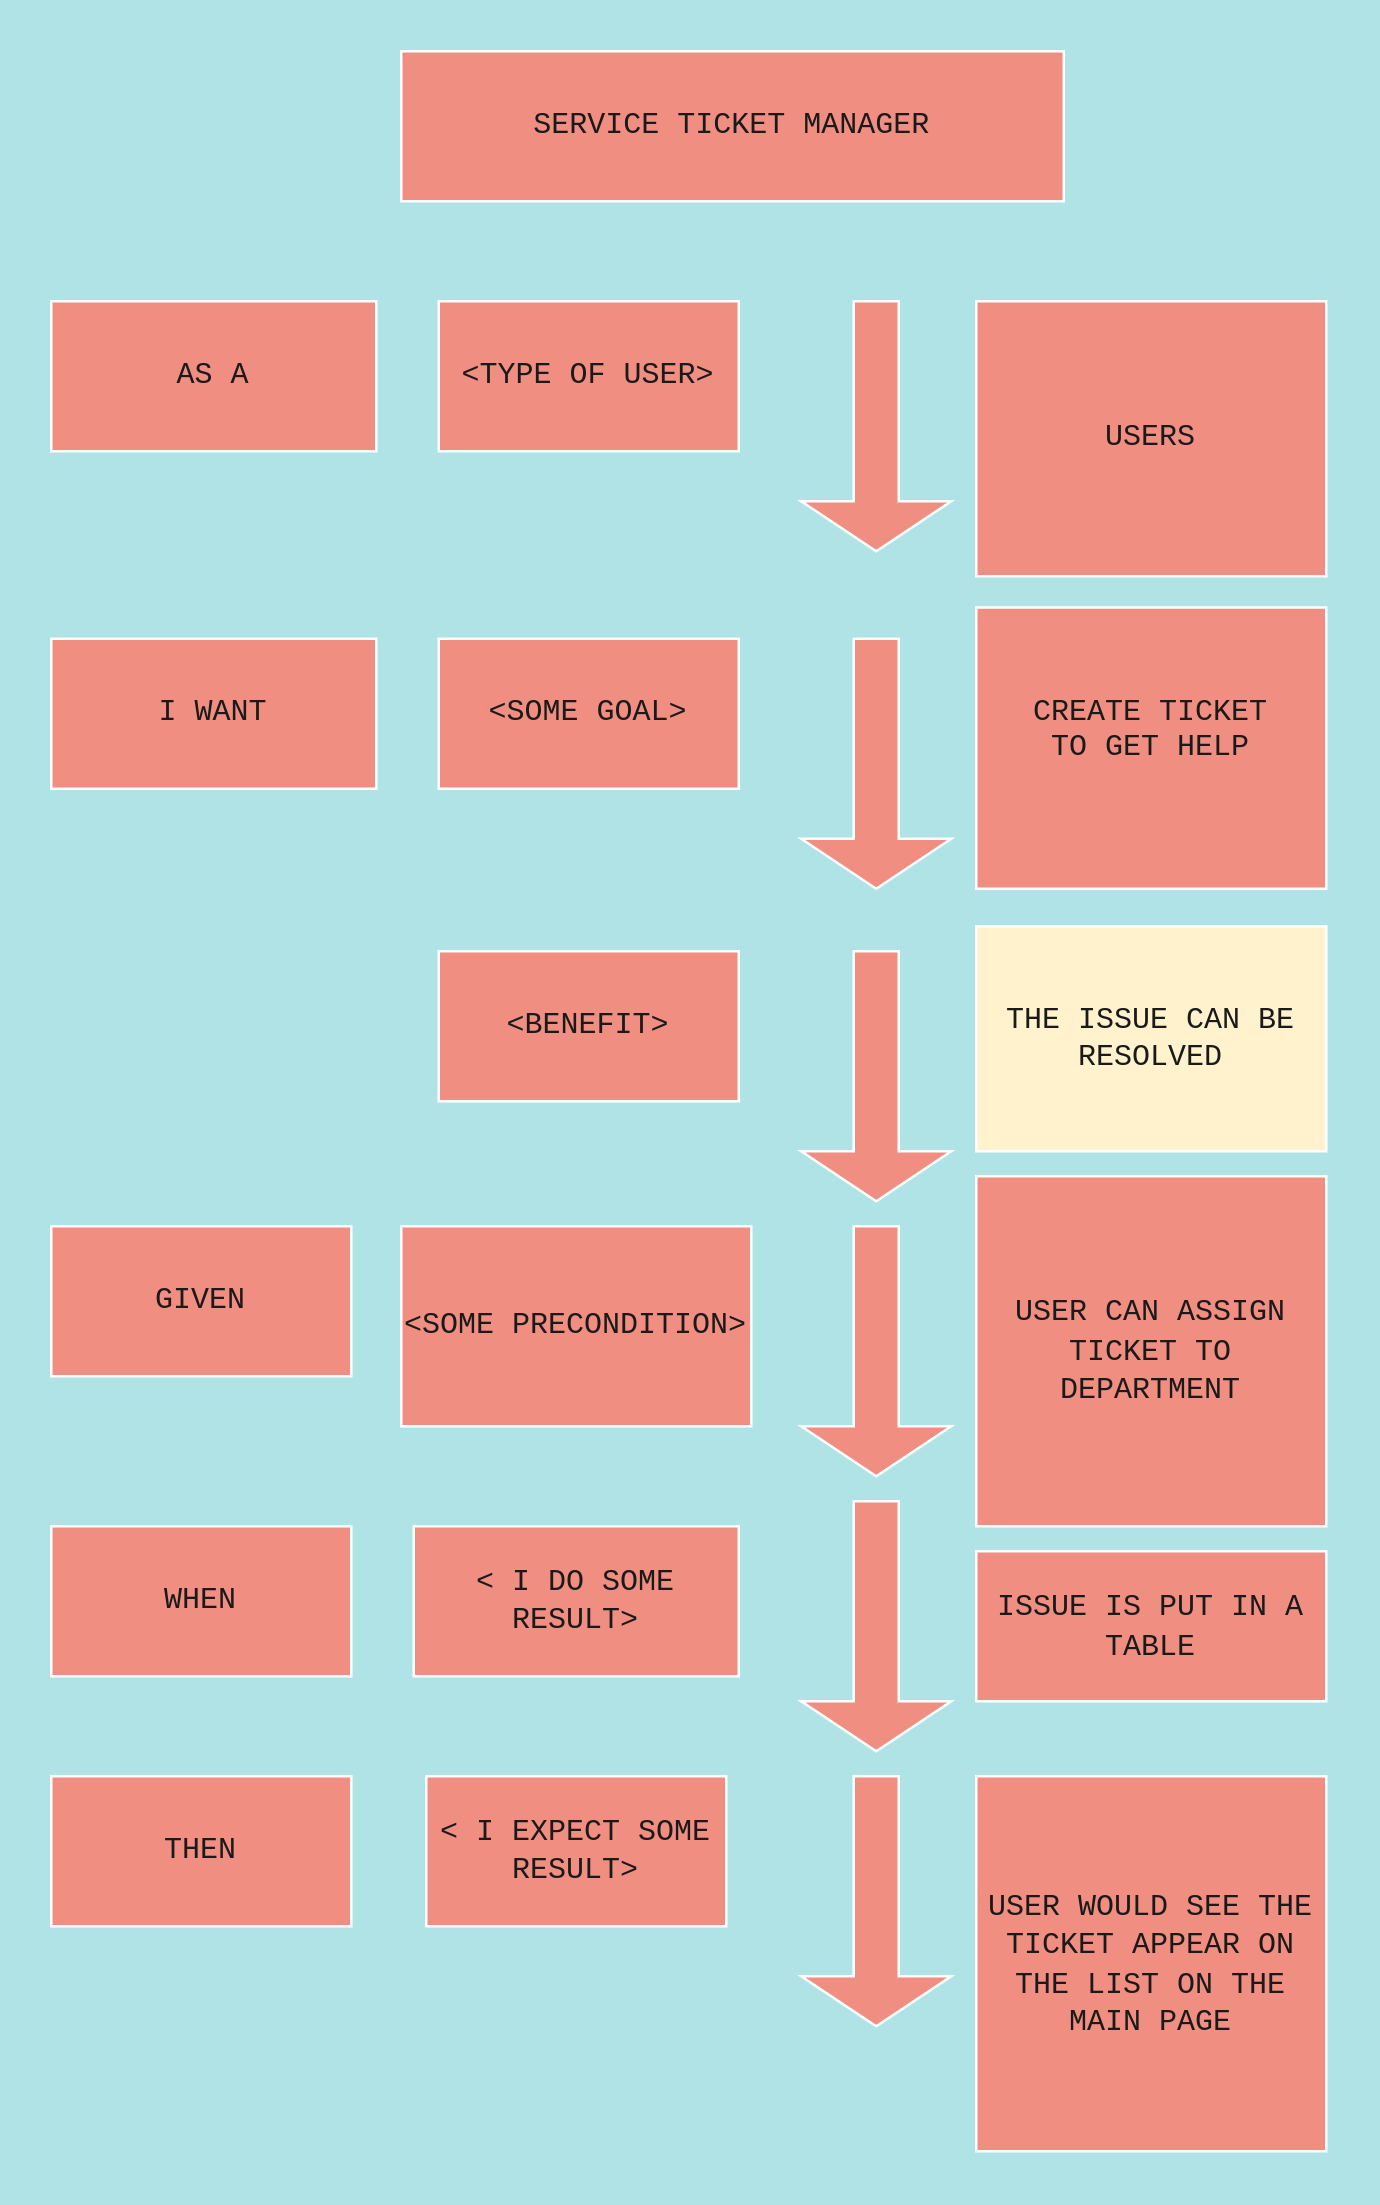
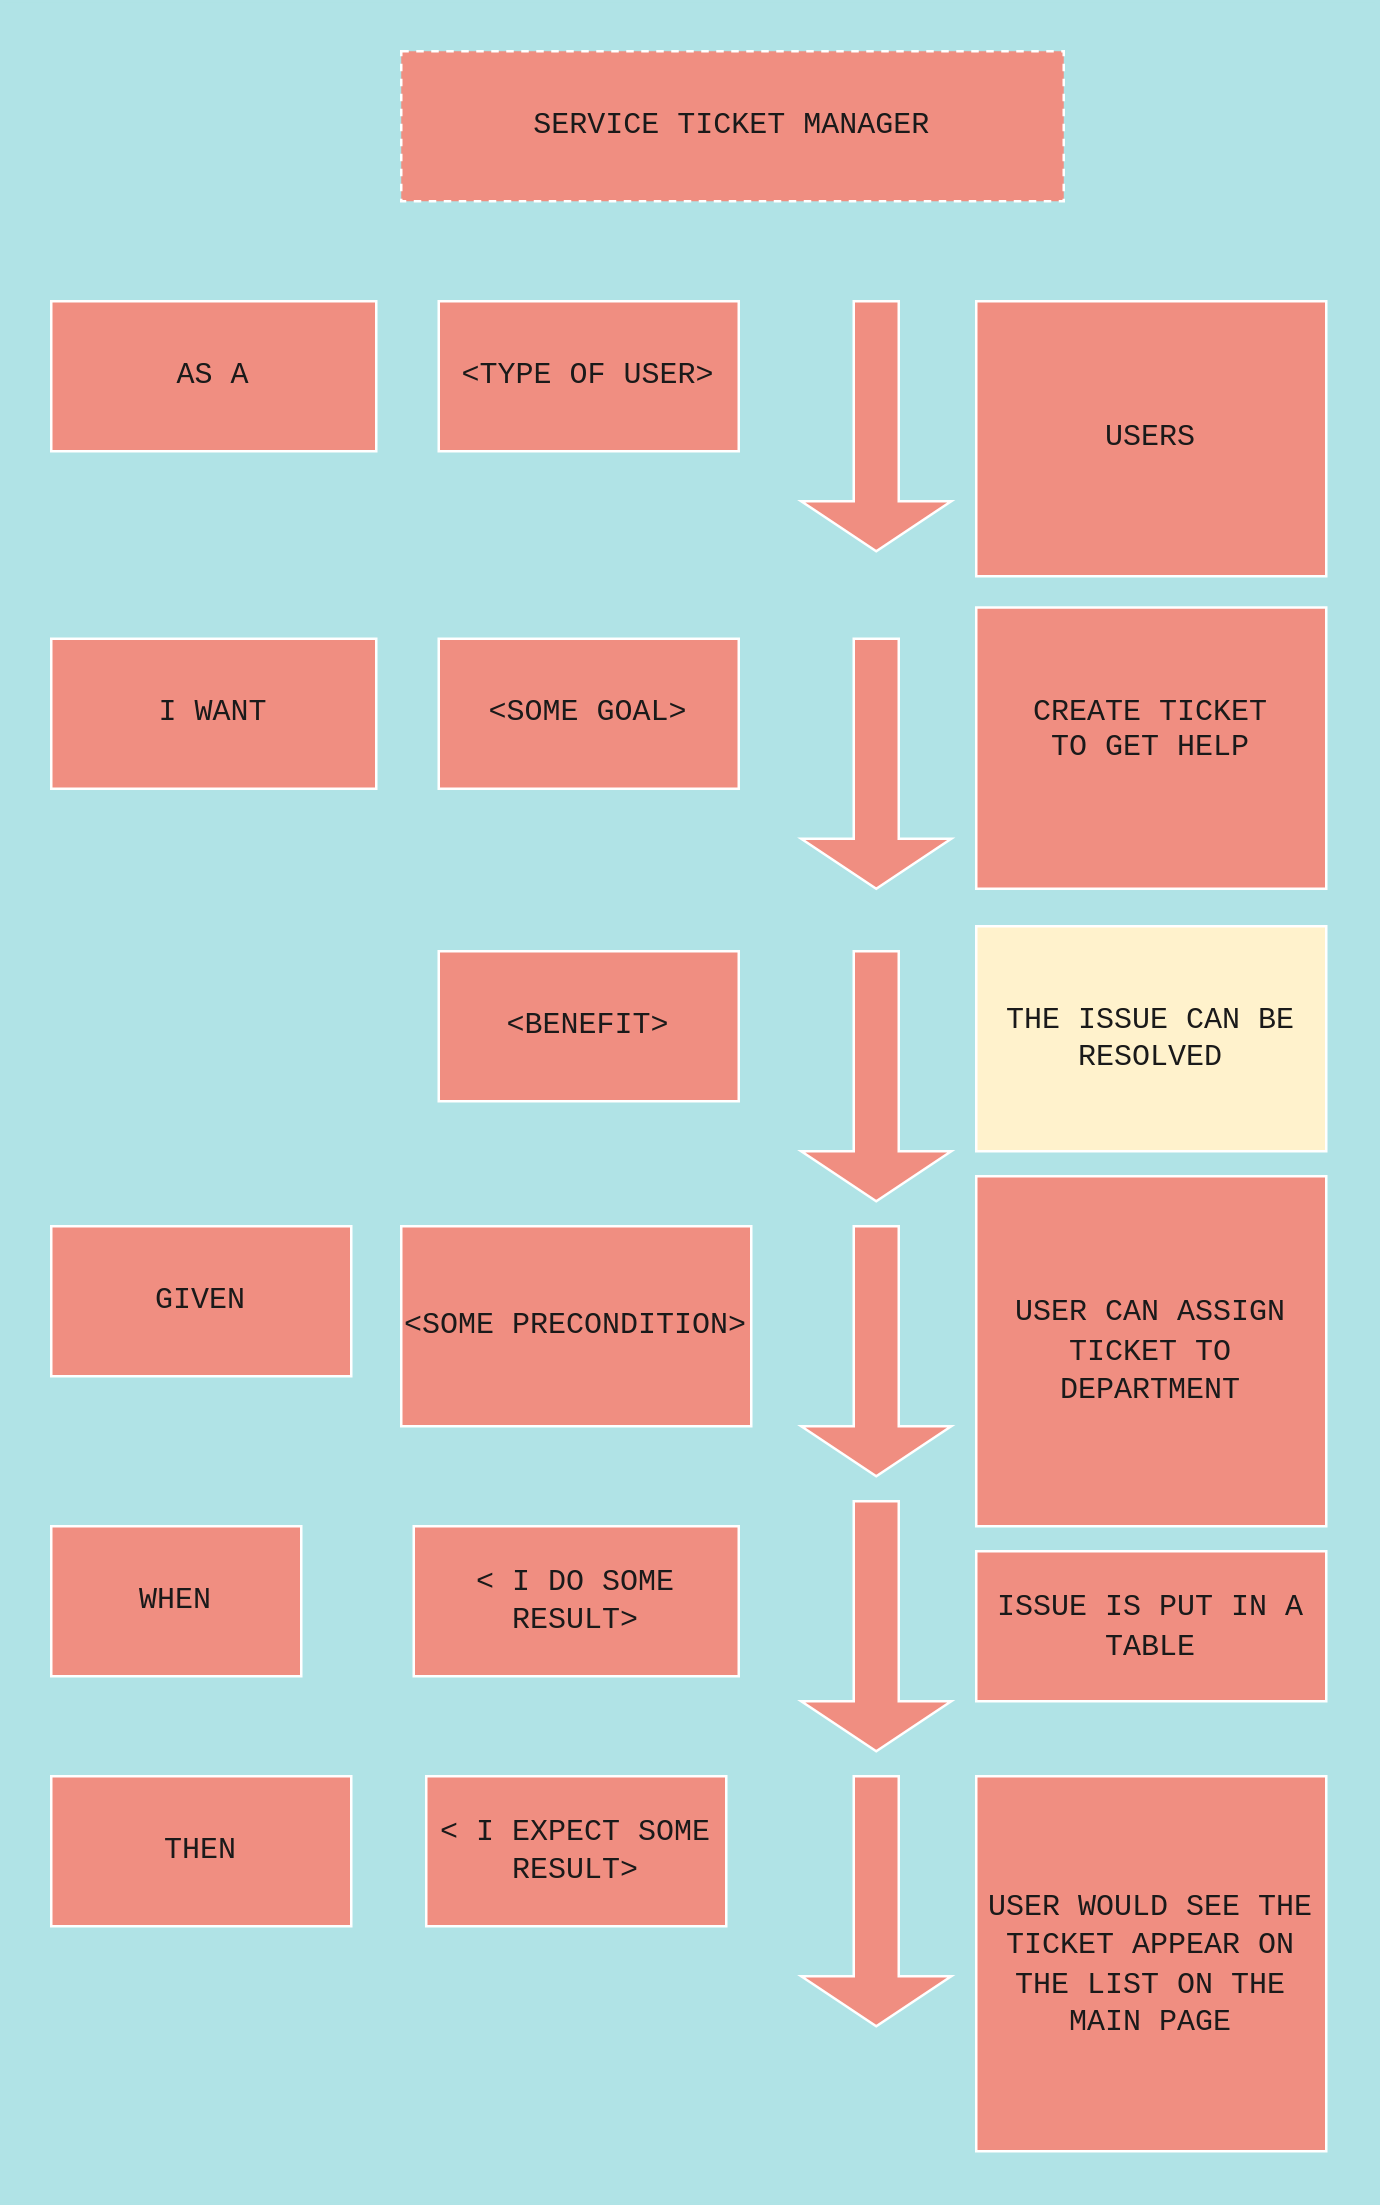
(733, 126) -> (733, 126)
(201, 1601) -> (176, 1601)
